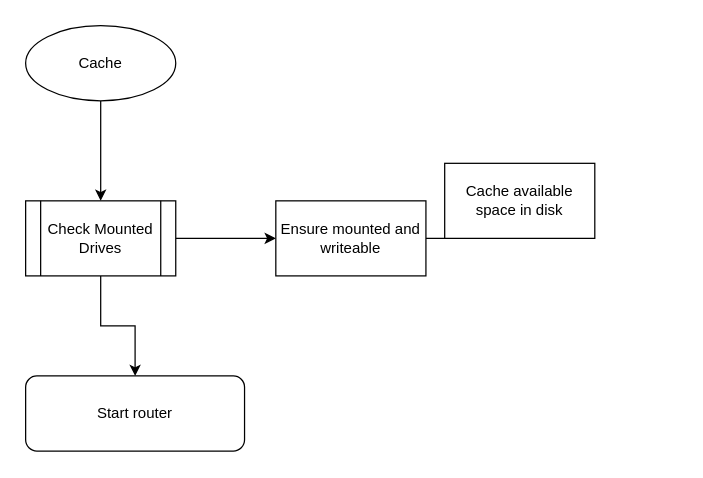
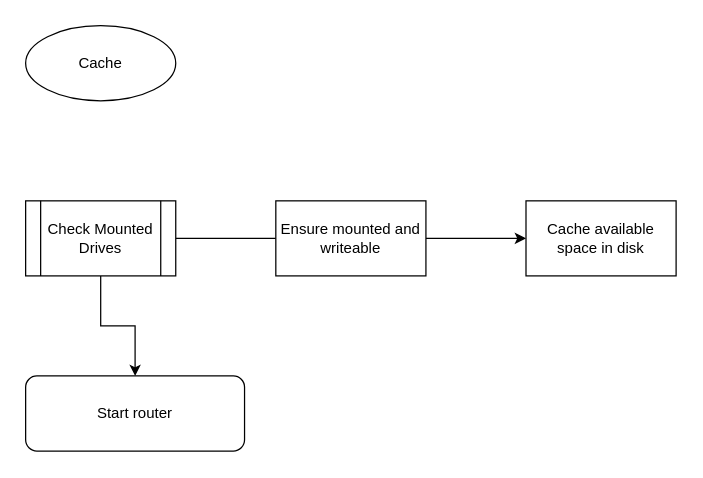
(101, 147) -> none
(519, 201) -> (601, 238)
(266, 238) -> (269, 238)
